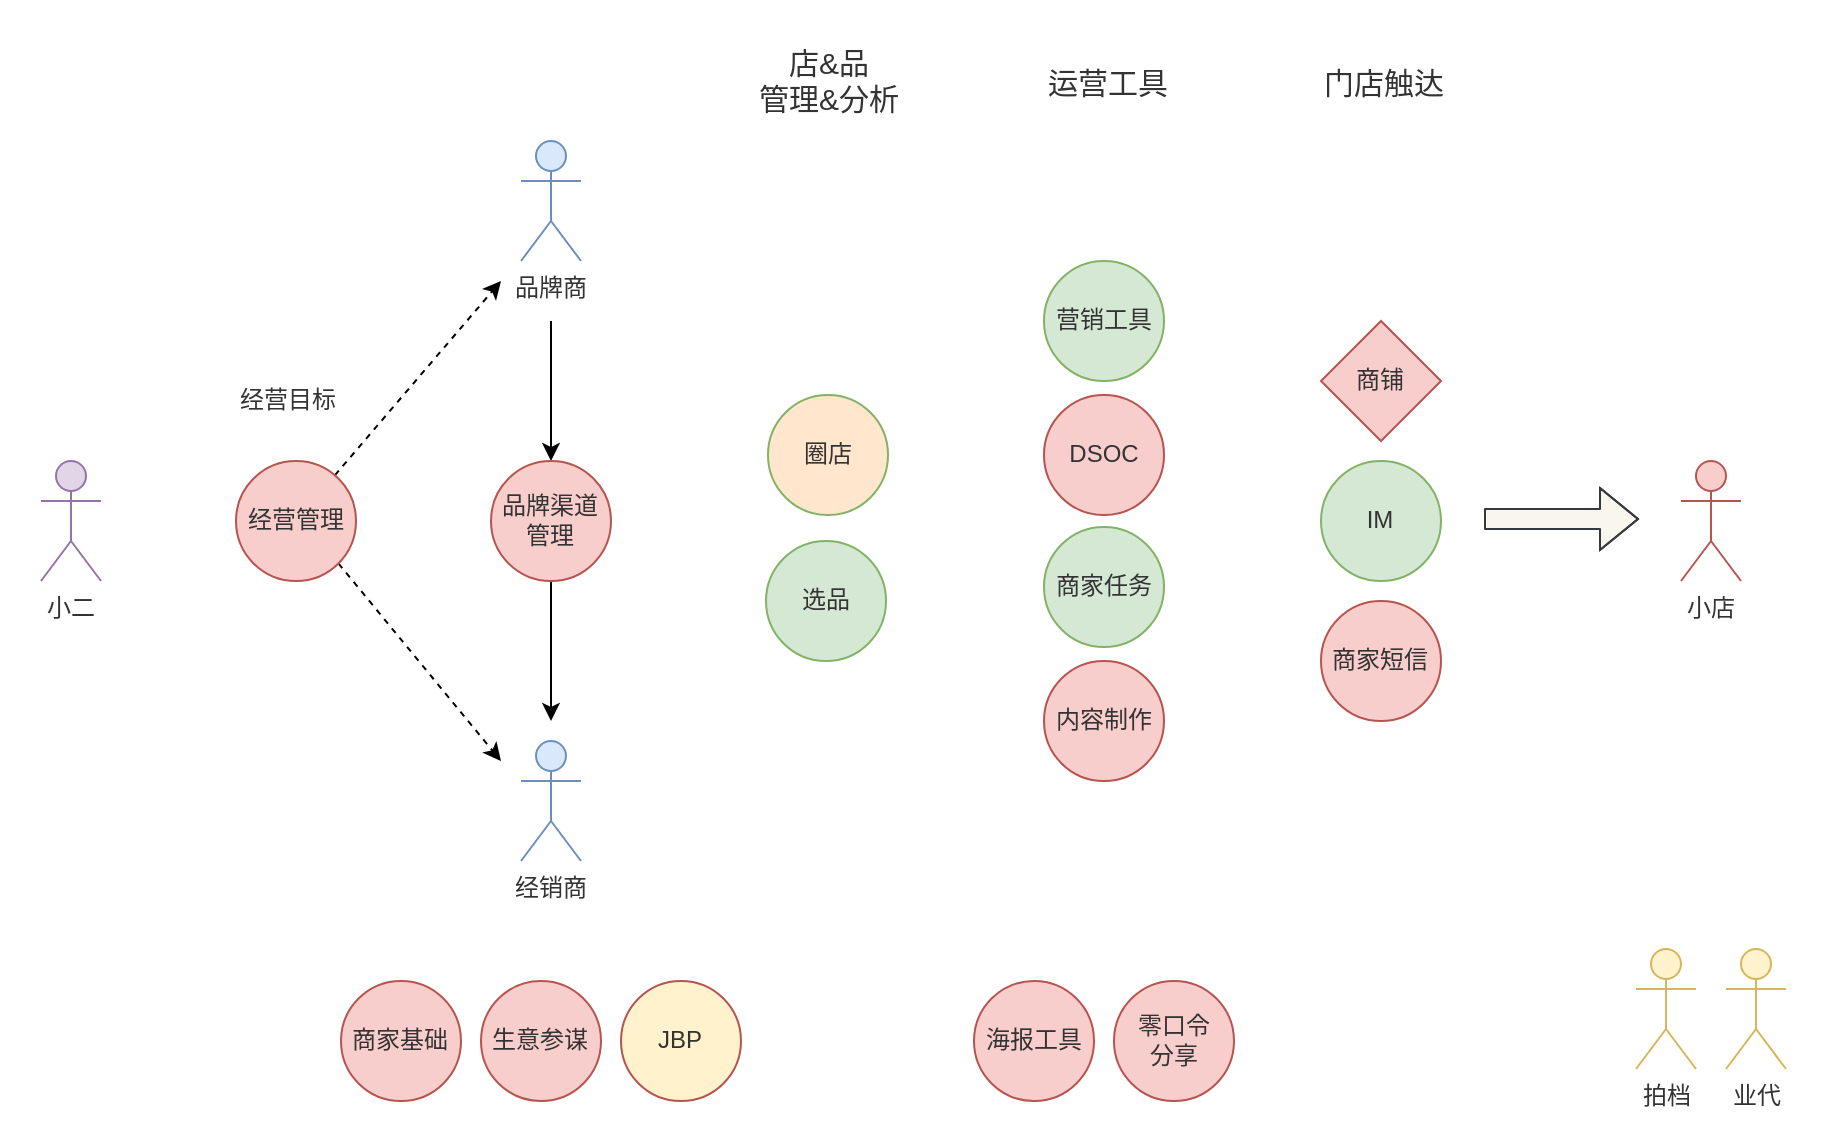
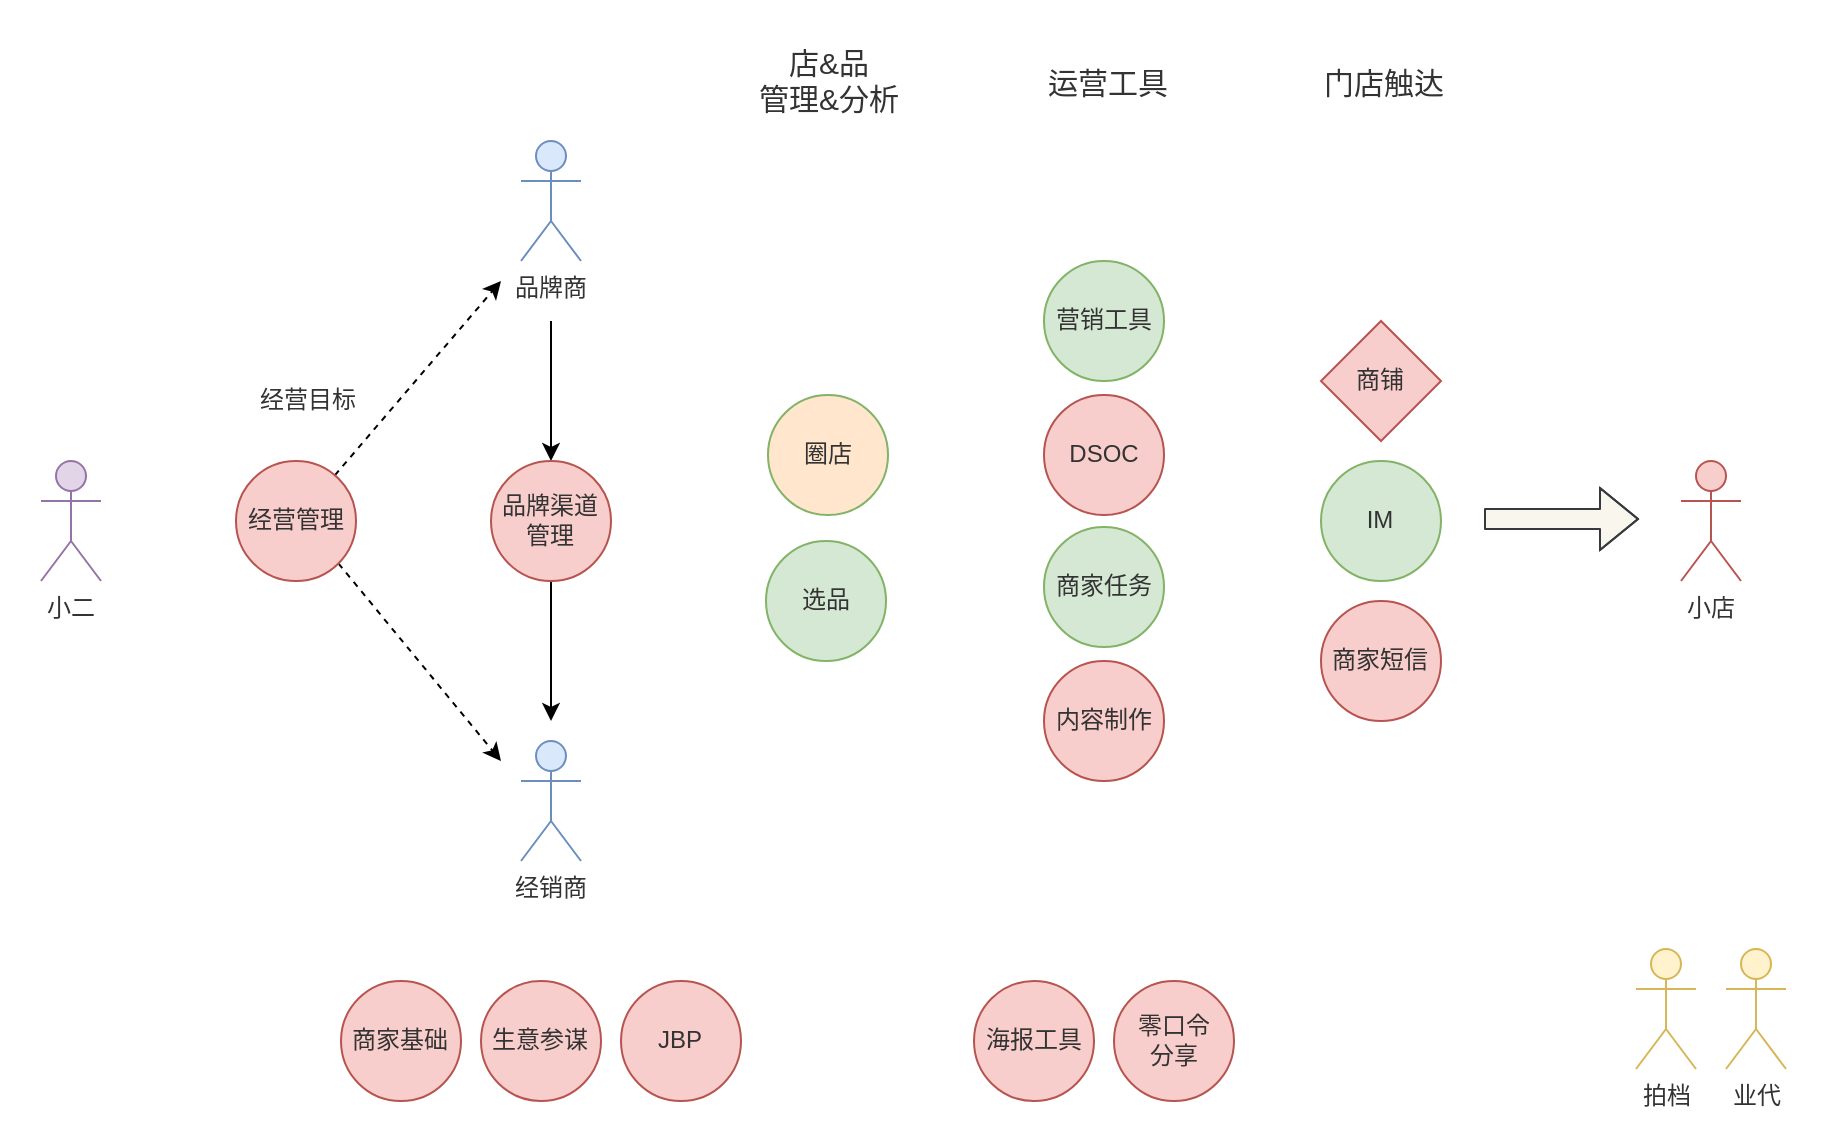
(296, 401) -> (316, 401)
(681, 1041) -> (681, 1041)
